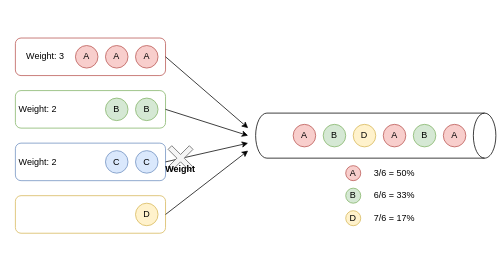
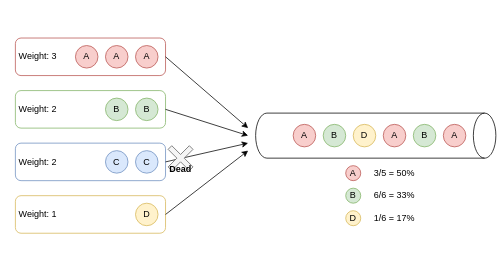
(45, 57) -> (38, 57)
(180, 169) -> (180, 169)
(394, 173) -> (394, 173)
none -> (38, 214)
(394, 218) -> (394, 218)
